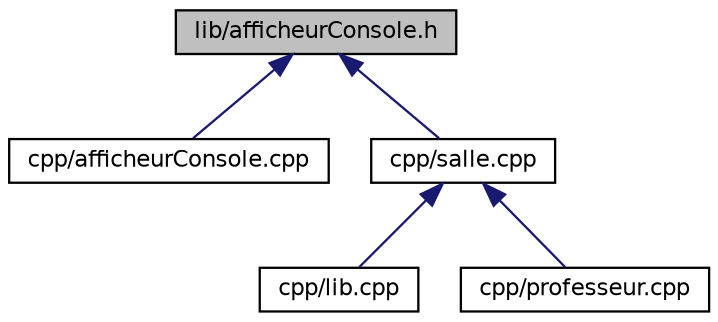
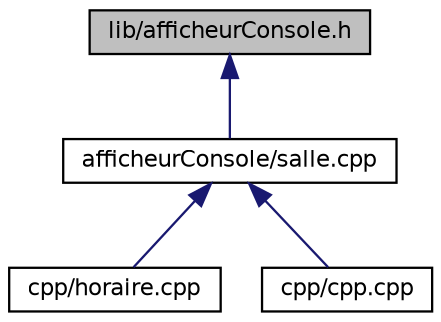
(169, 161) -> none
(463, 161) -> (230, 161)
(339, 290) -> (115, 290)
(585, 290) -> (347, 290)
